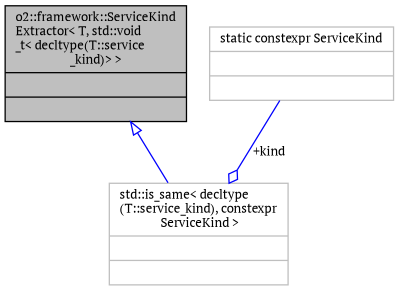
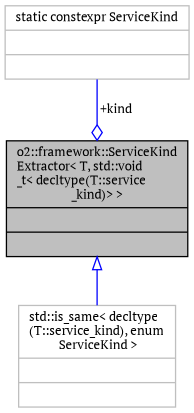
(259, 135) -> (97, 102)
(199, 209) -> (97, 331)
